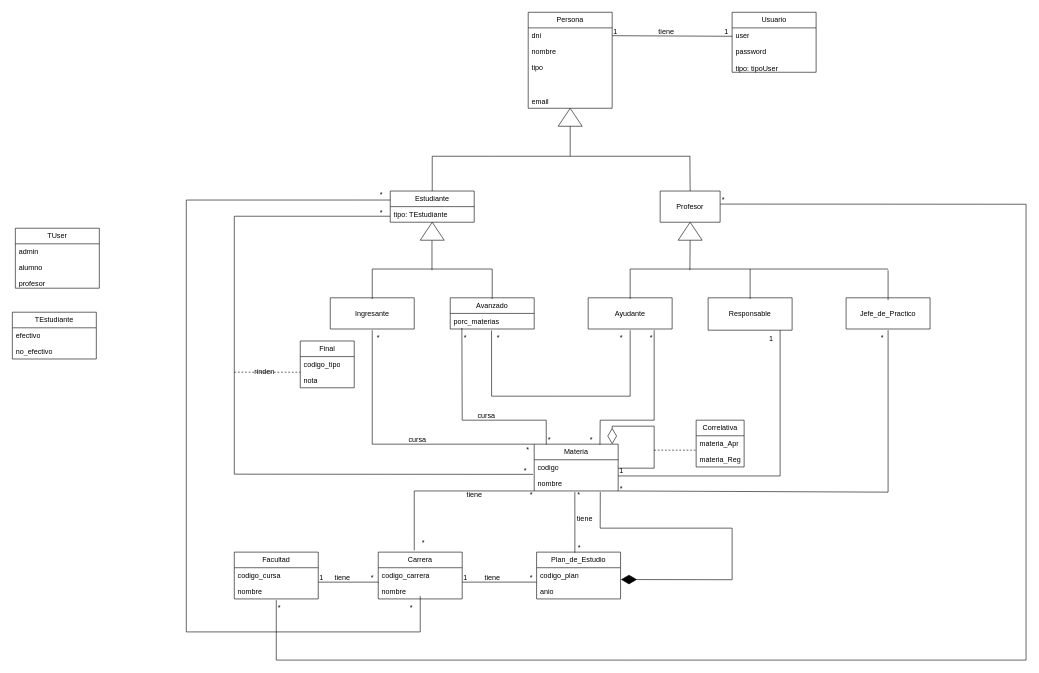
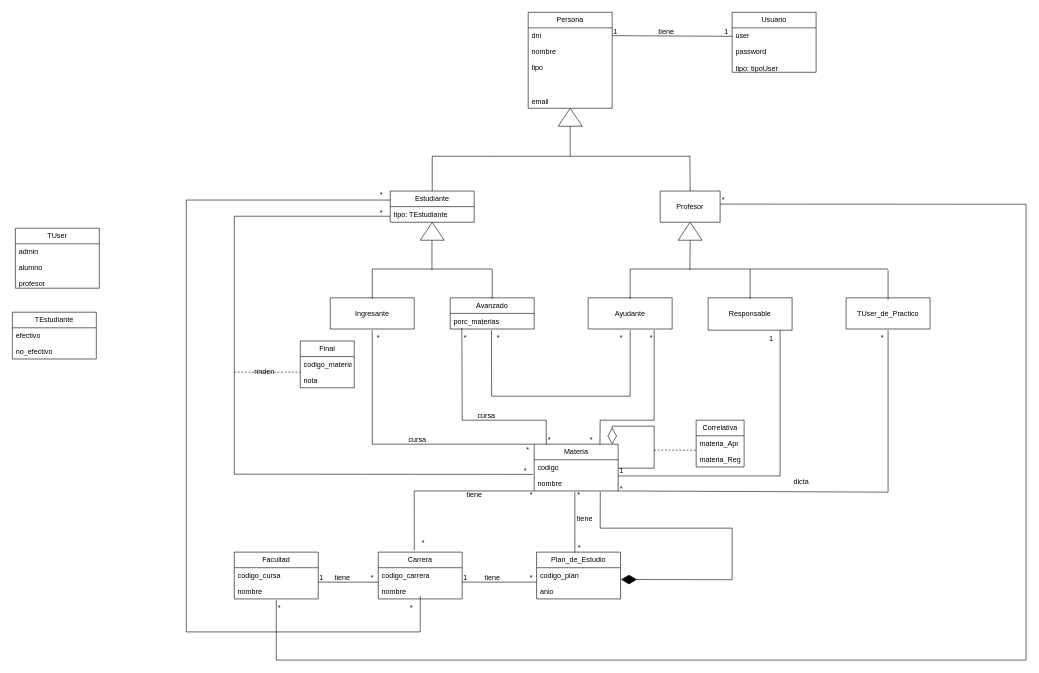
(888, 314) -> (888, 314)
(324, 365) -> (328, 370)
none -> (801, 482)
